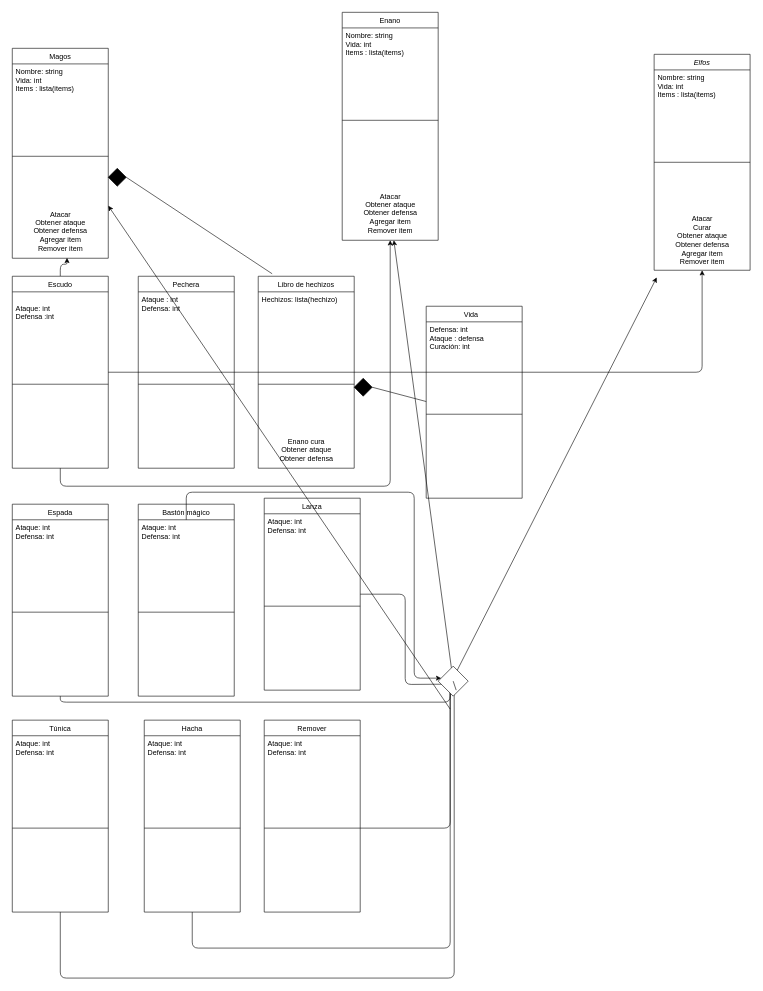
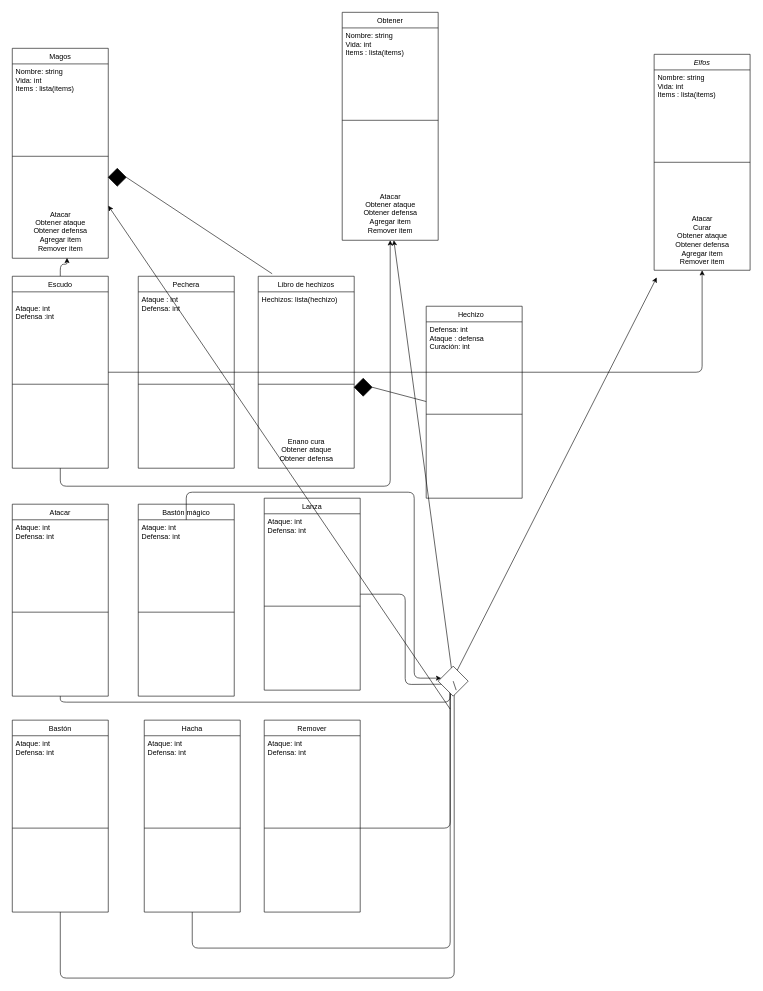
(390, 20) -> (390, 20)
(474, 314) -> (474, 314)
(60, 512) -> (60, 512)
(60, 728) -> (60, 728)
